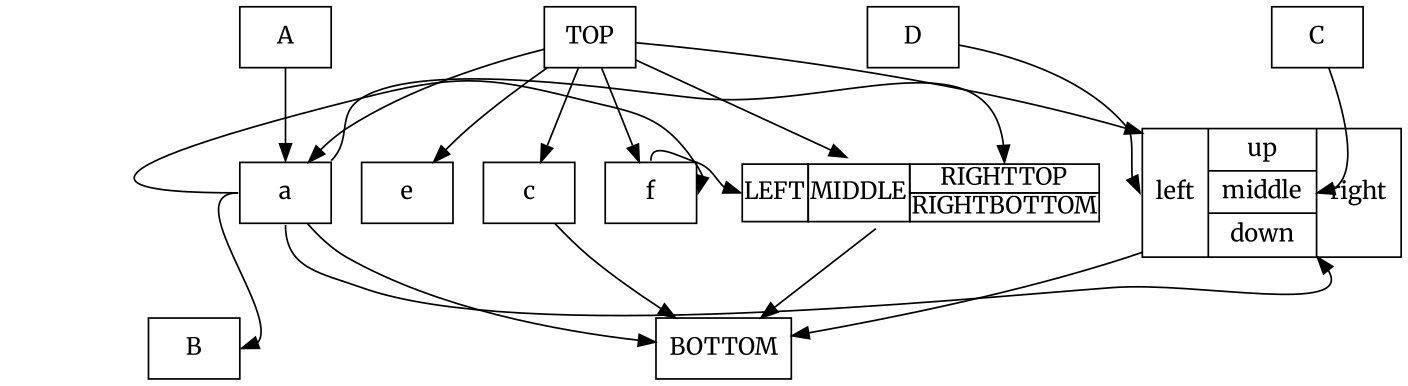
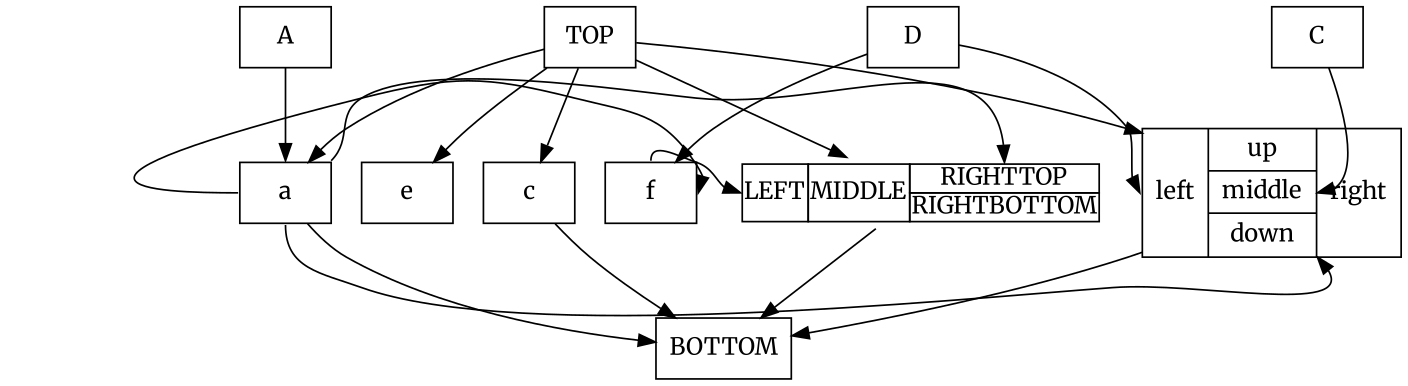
(623, 120) -> (791, 85)
(194, 348) -> none
